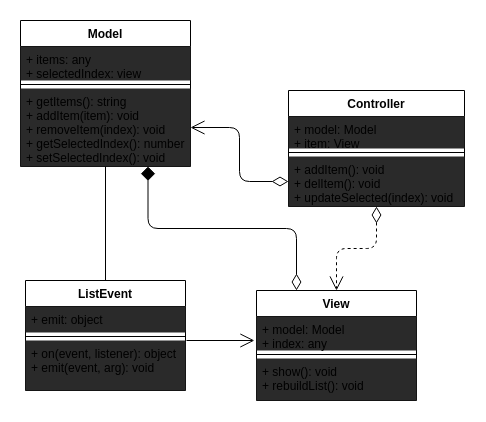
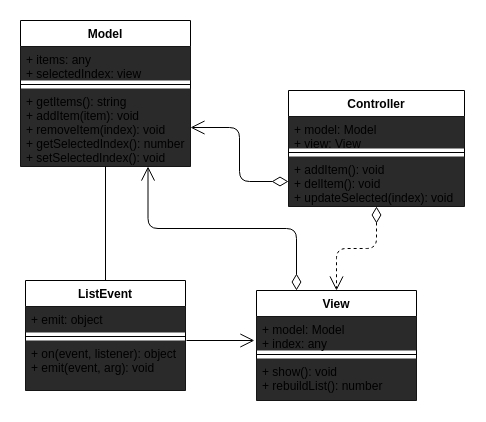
(333, 130) -> (333, 130)
(148, 180) -> (148, 175)
(303, 372) -> (303, 372)
